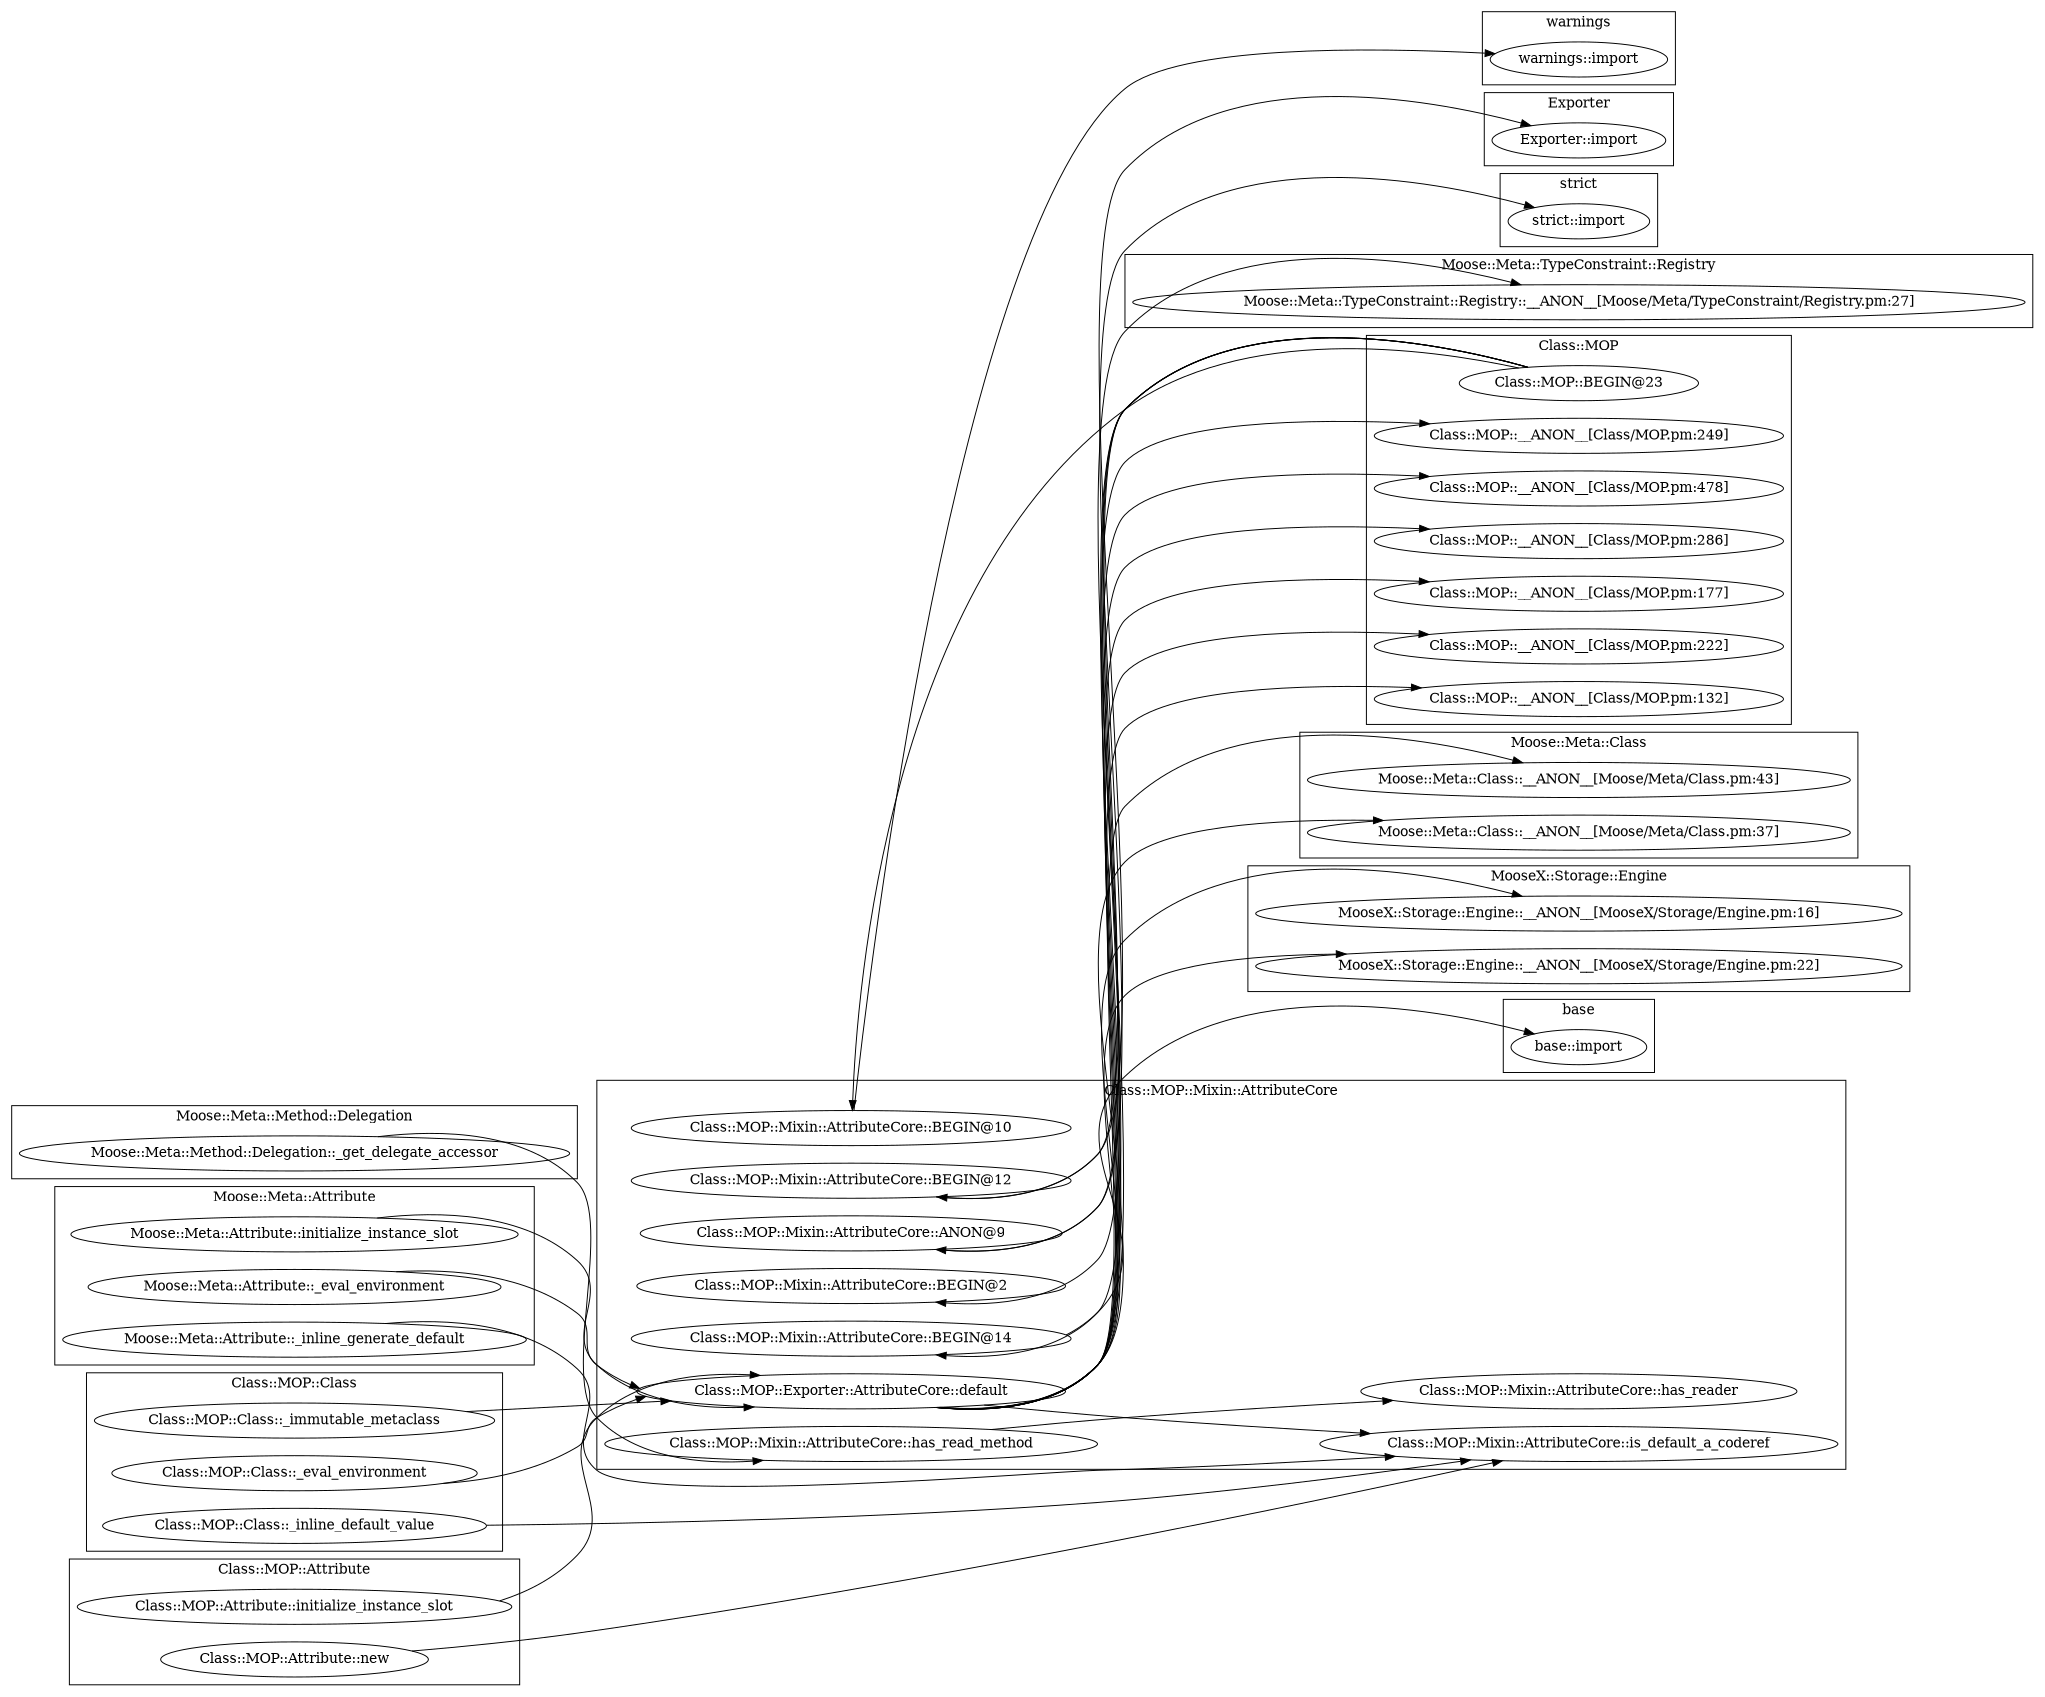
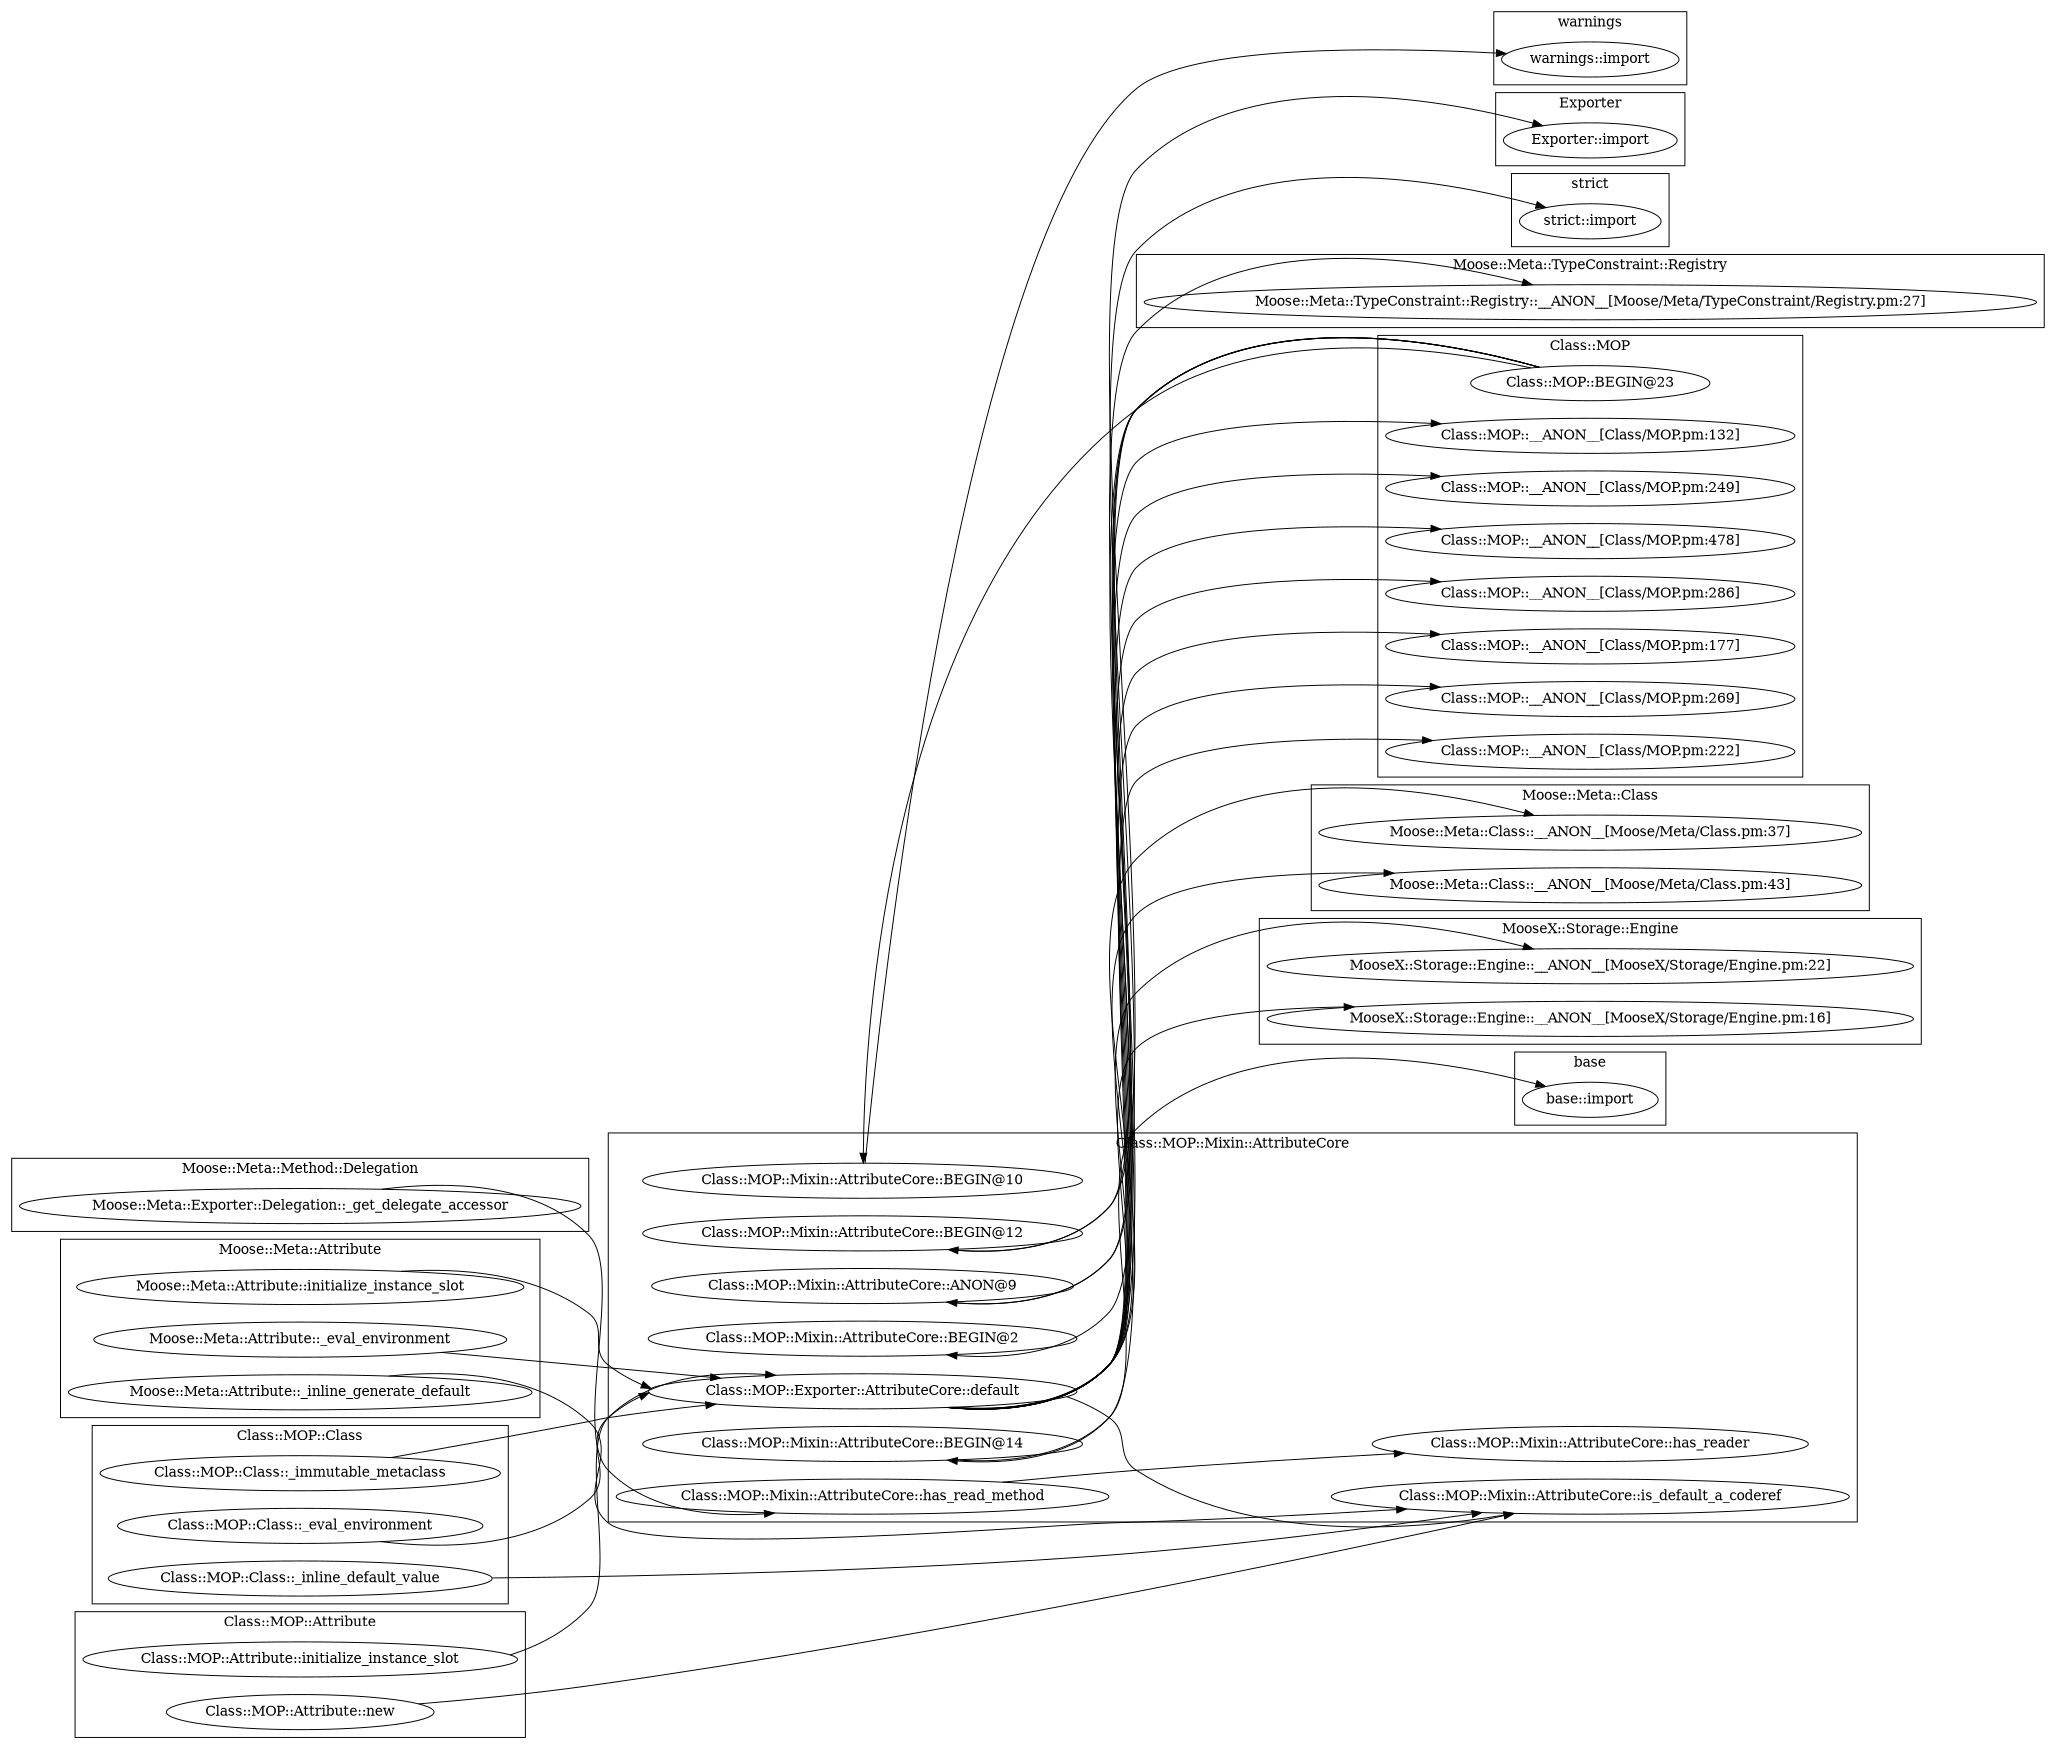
none -> (1590, 699)
(295, 1153) -> (300, 1206)
